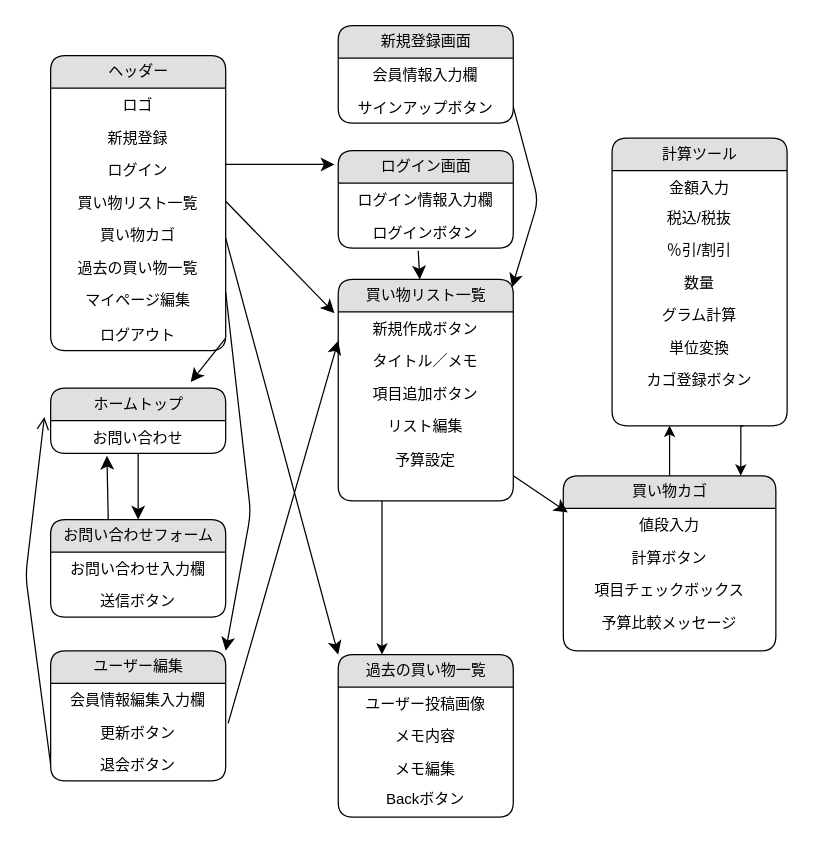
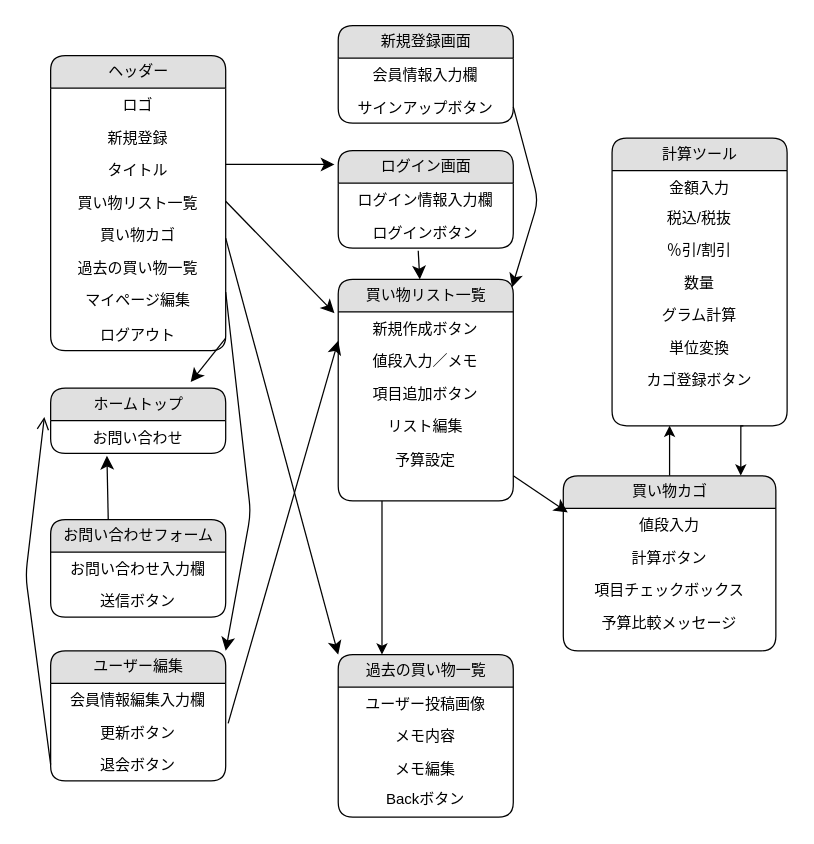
(138, 171) -> (138, 171)
(426, 362) -> (426, 362)
(138, 481) -> none
